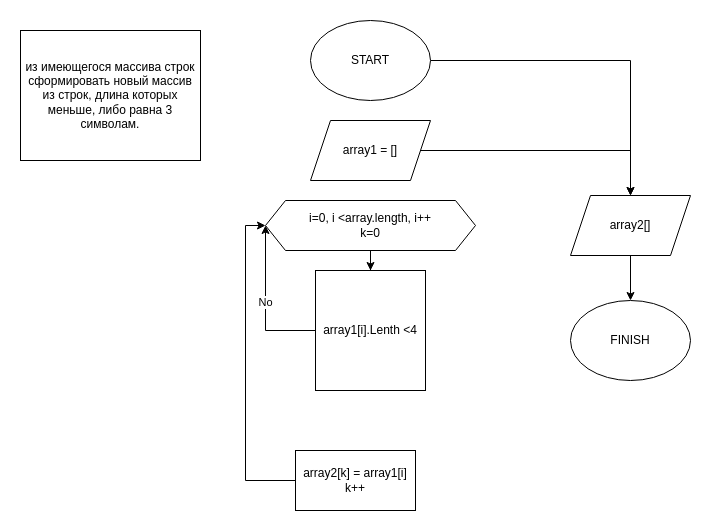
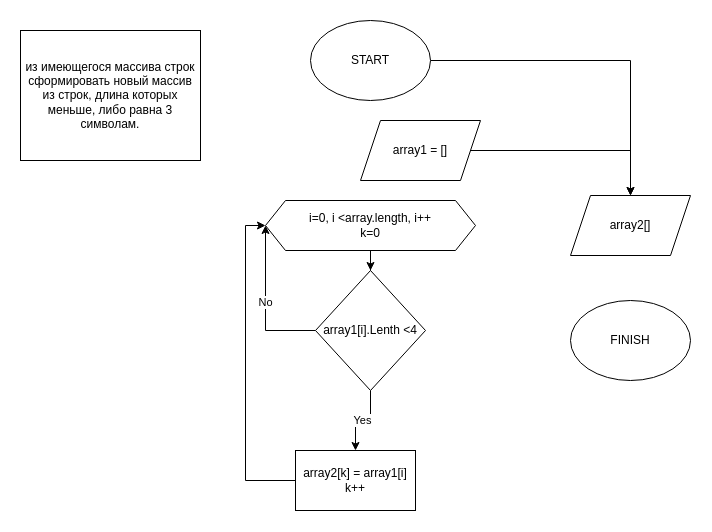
(371, 151) -> (421, 151)
(631, 275) -> none
(371, 331) -> (371, 331)
none -> (367, 421)
